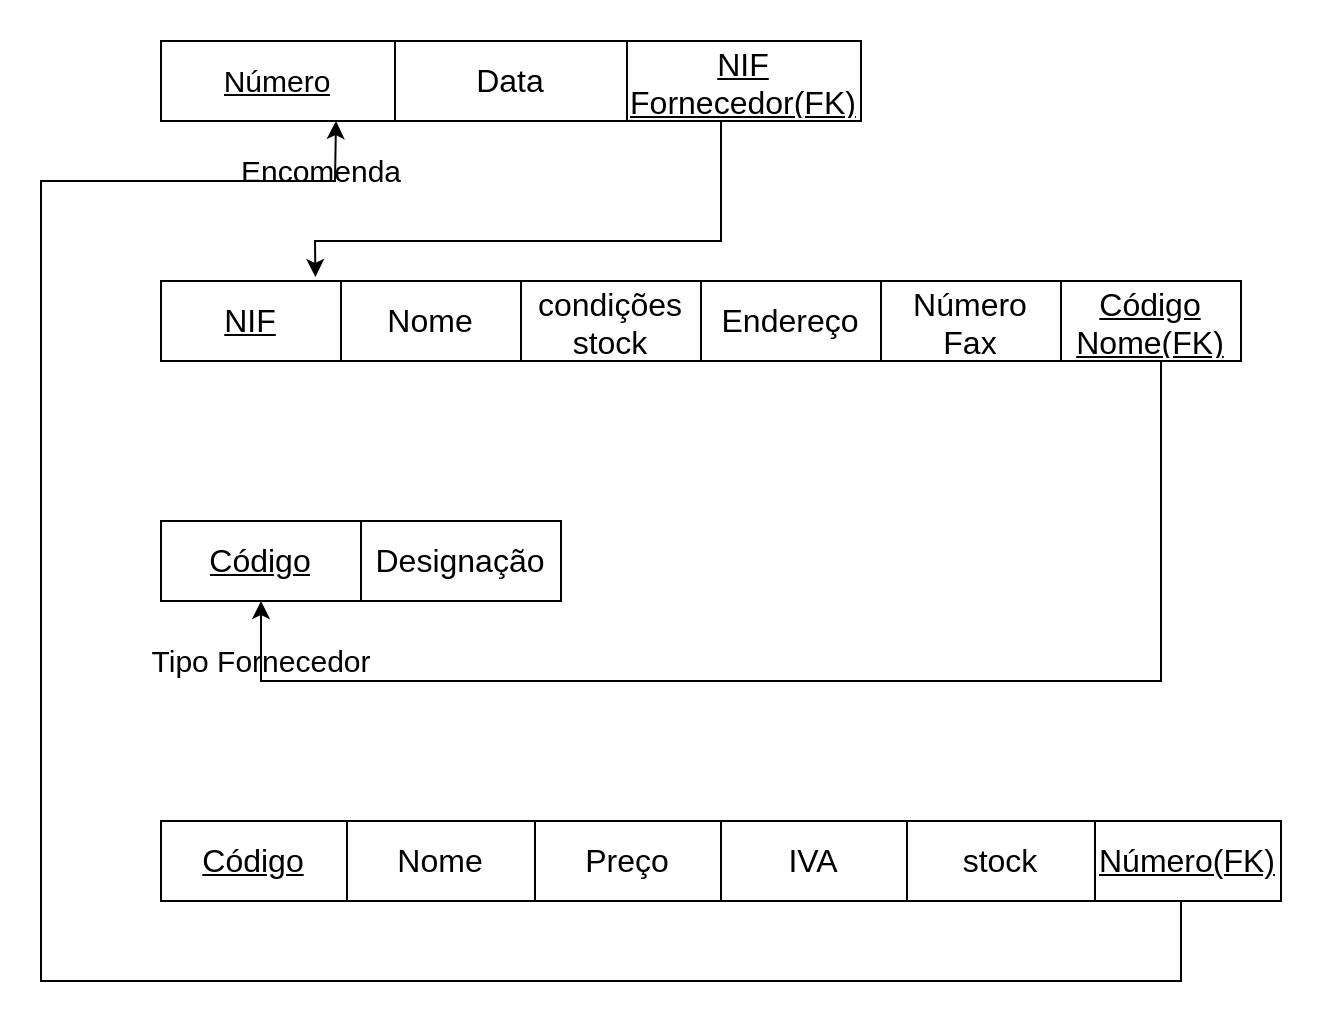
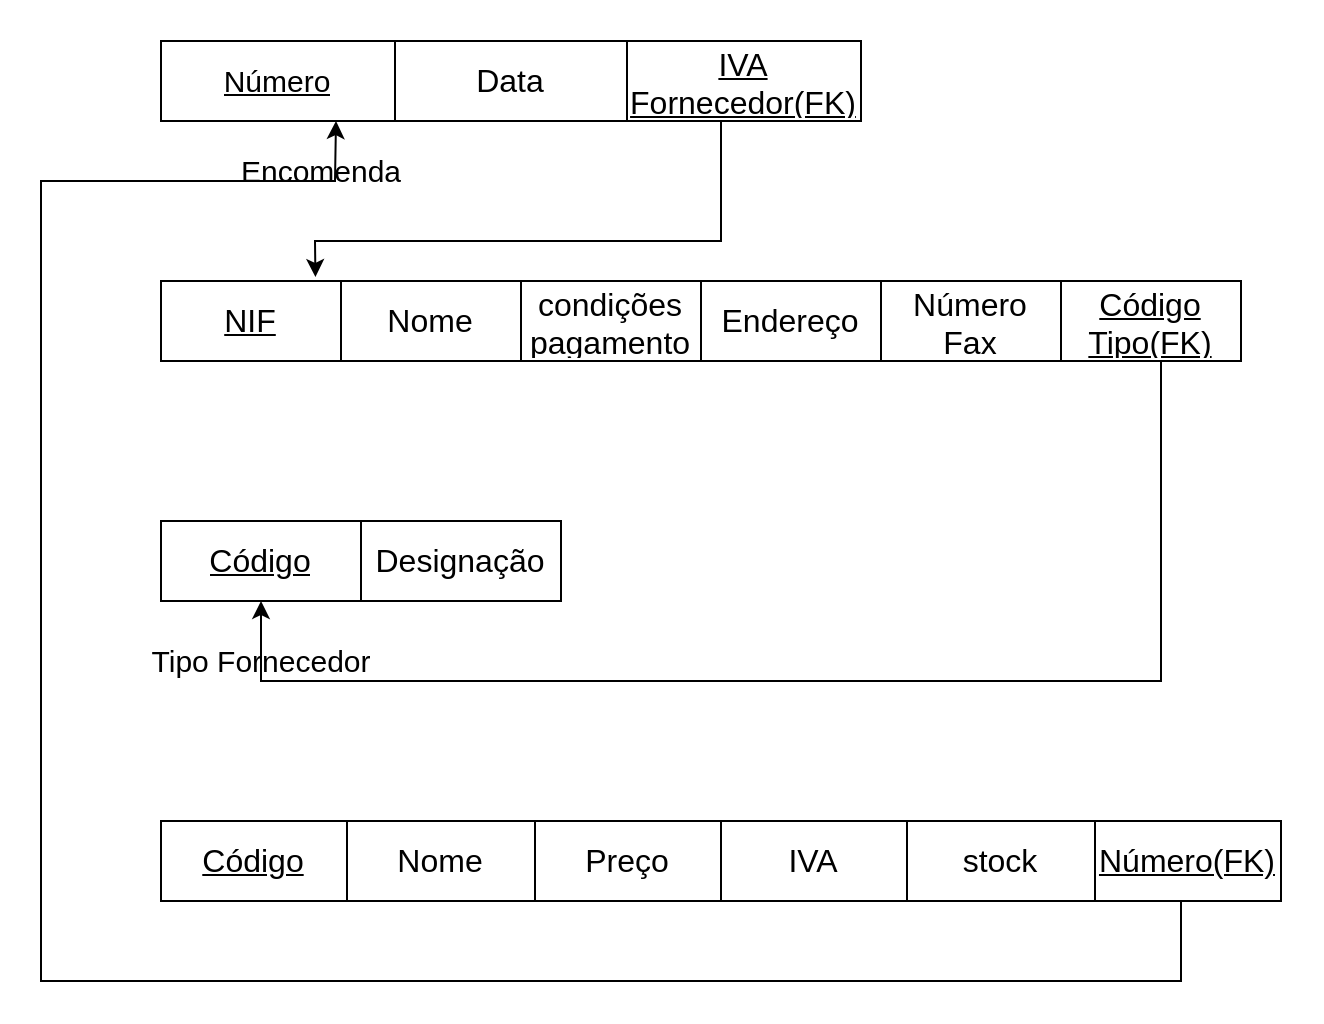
(744, 81) -> (744, 81)
(611, 321) -> (611, 321)
(1151, 321) -> (1151, 321)
